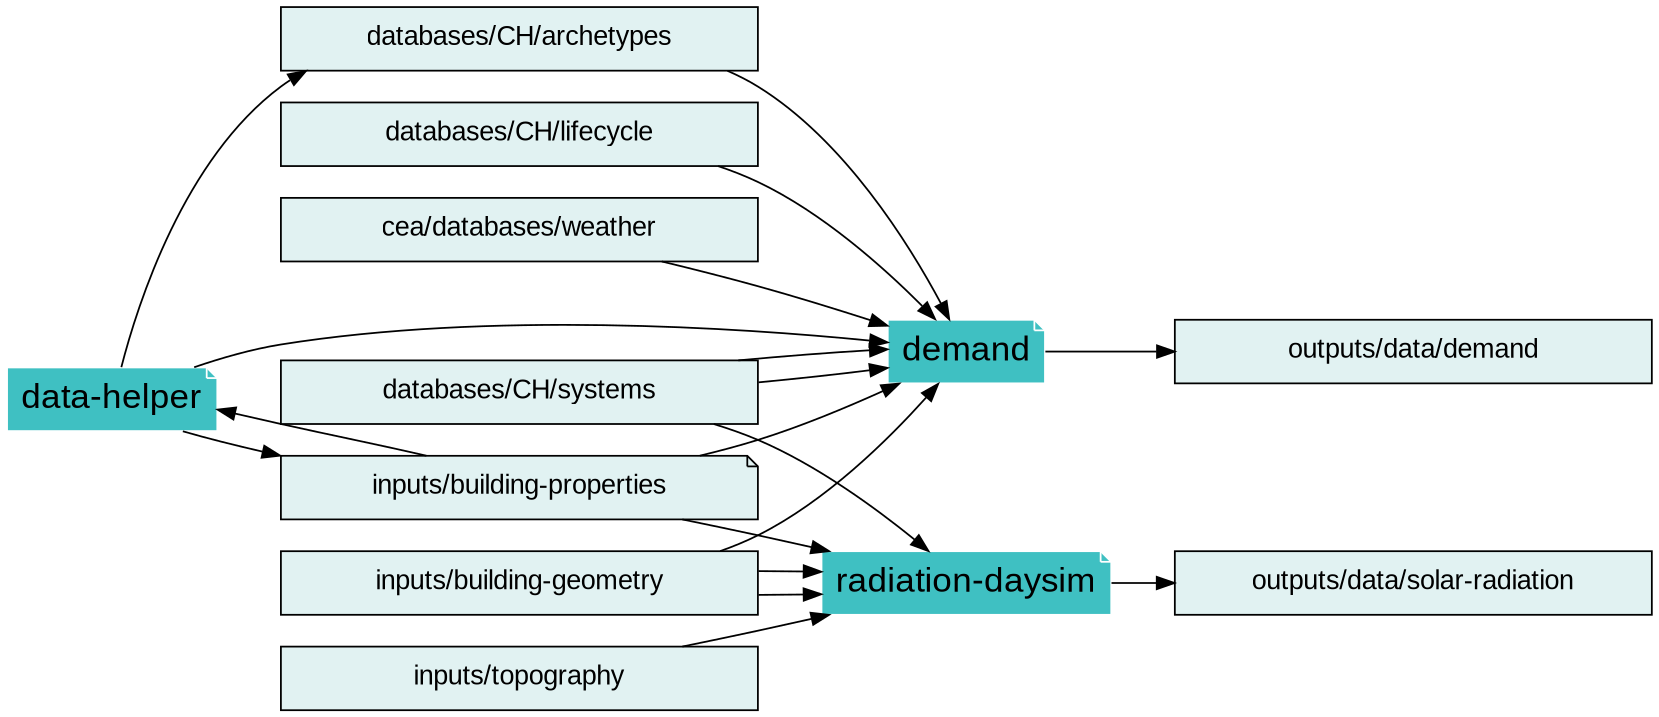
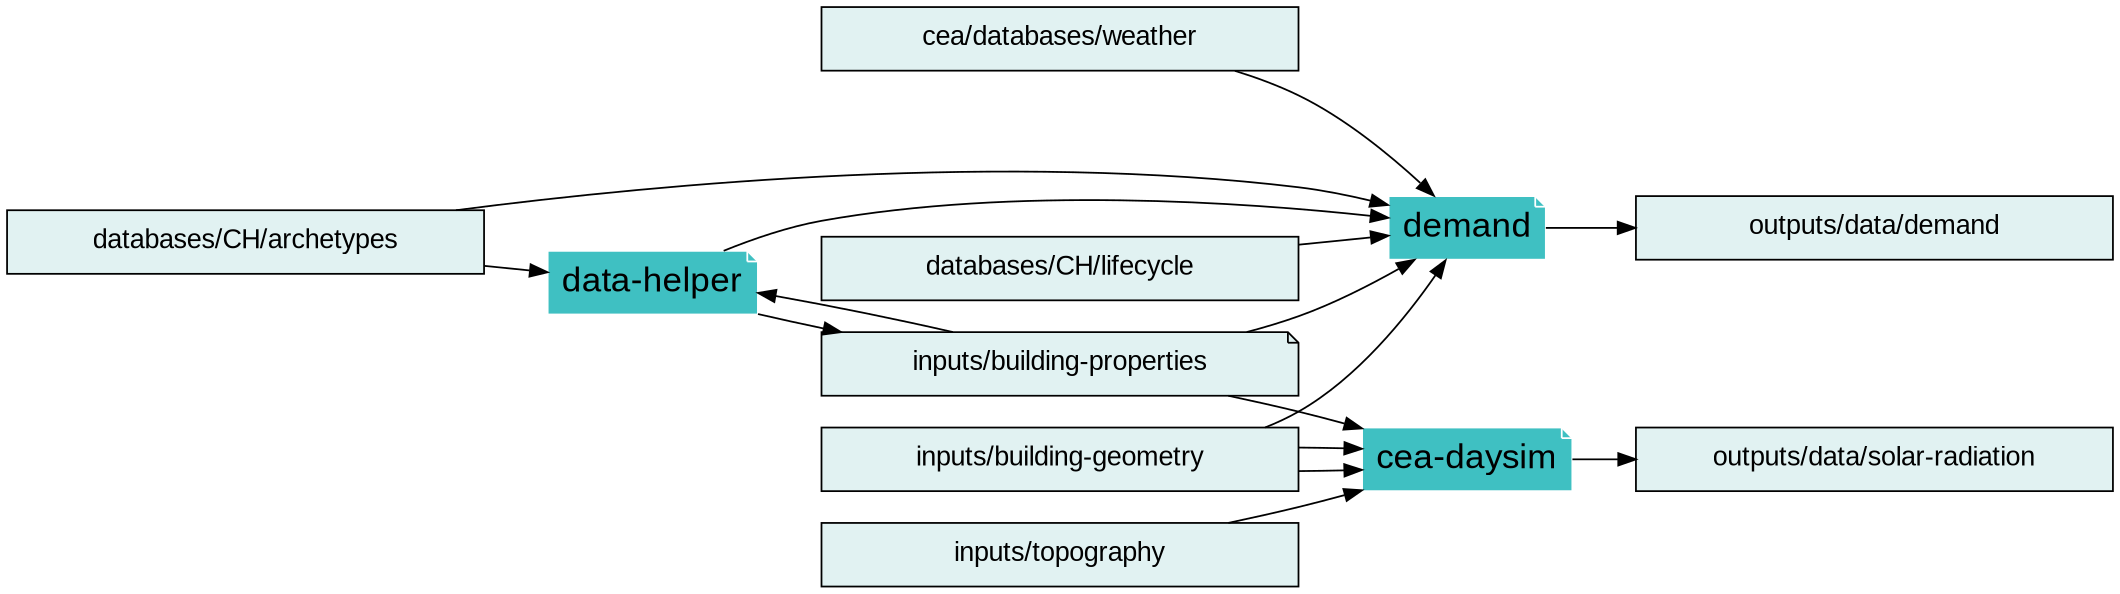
(182, 209) -> (507, 268)
(519, 392) -> none
(966, 583) -> (1467, 459)
